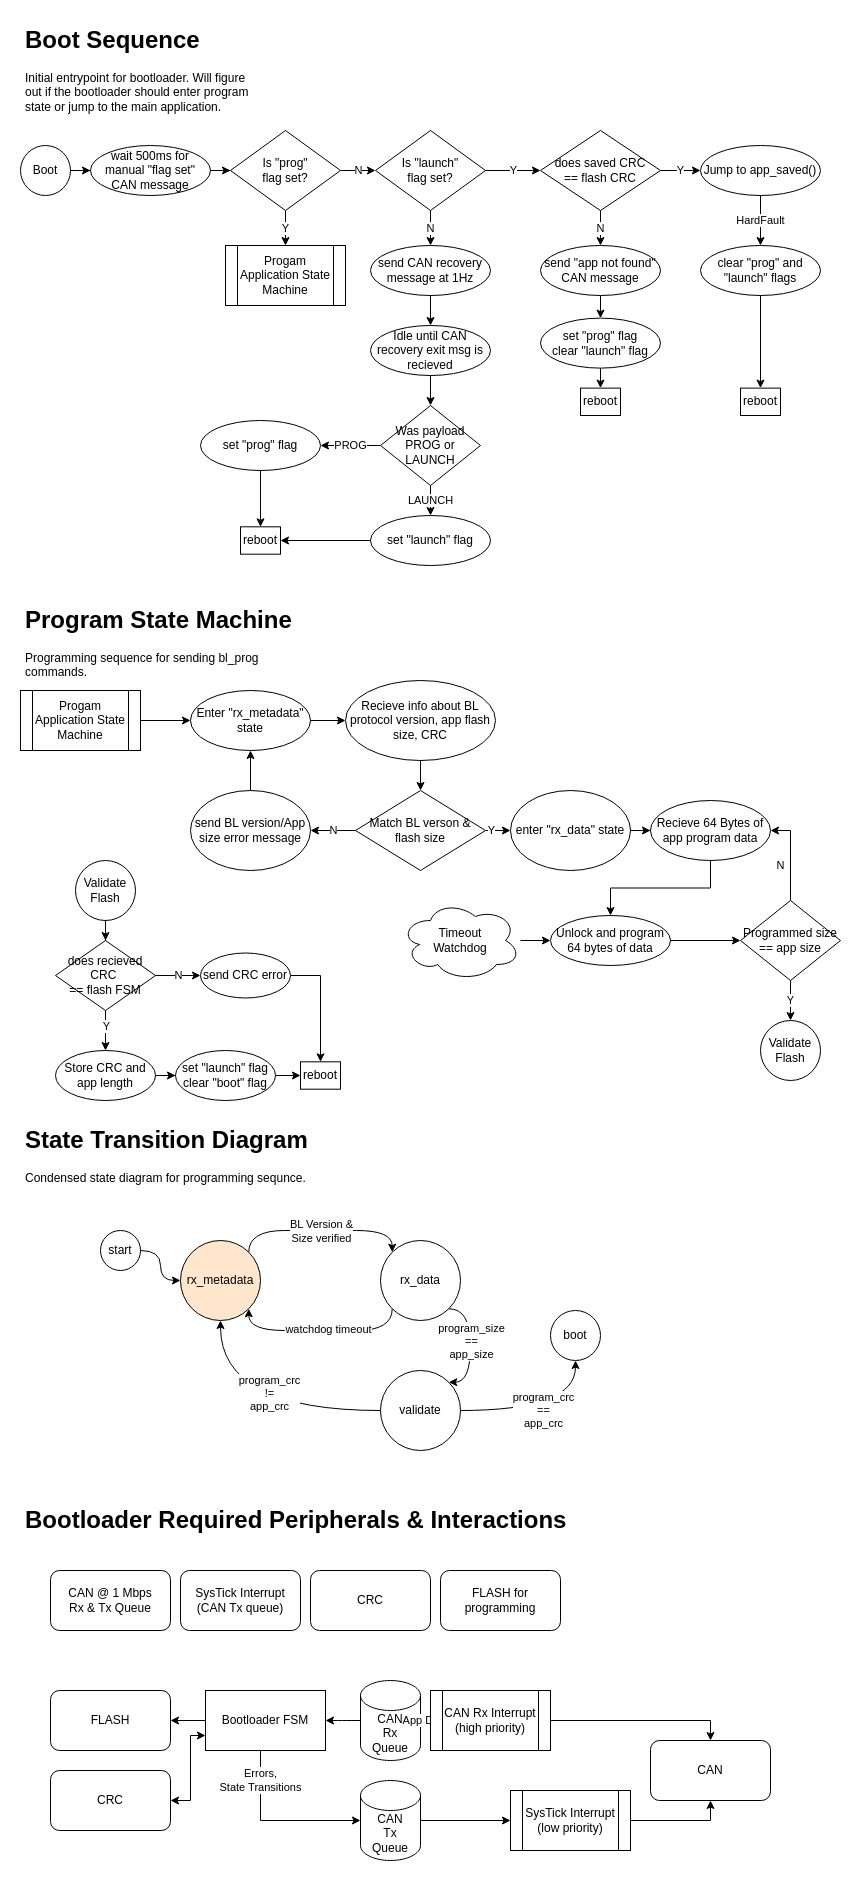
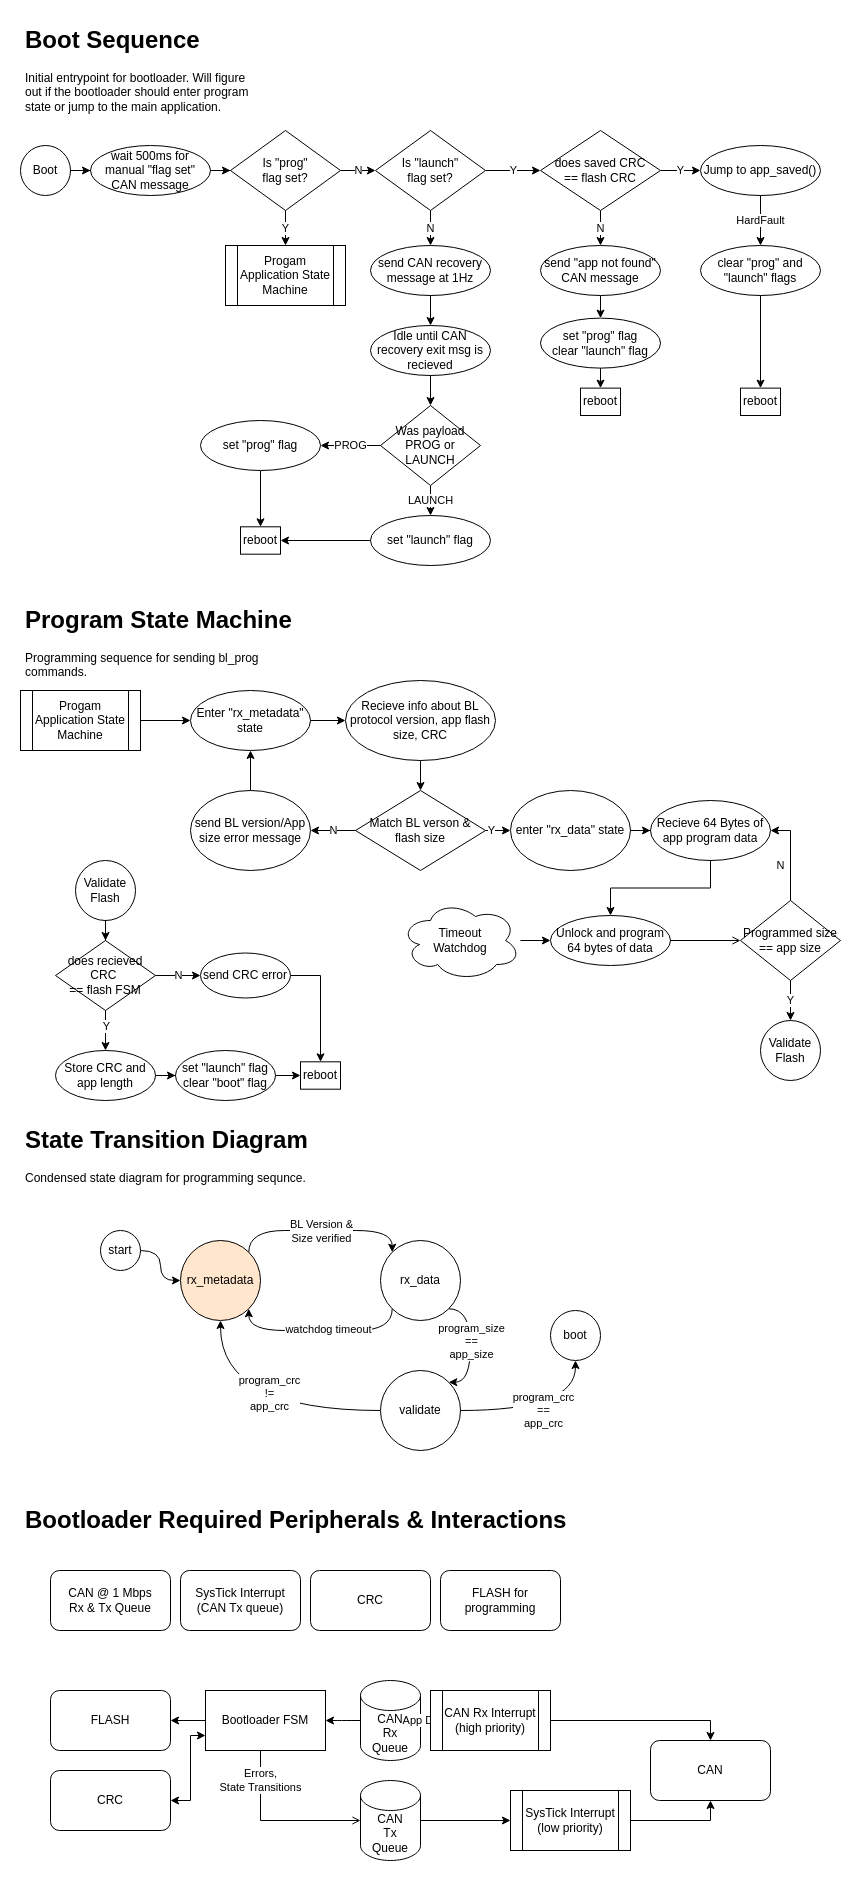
(732, 941) -> (734, 941)
(352, 1821) -> (354, 1821)
